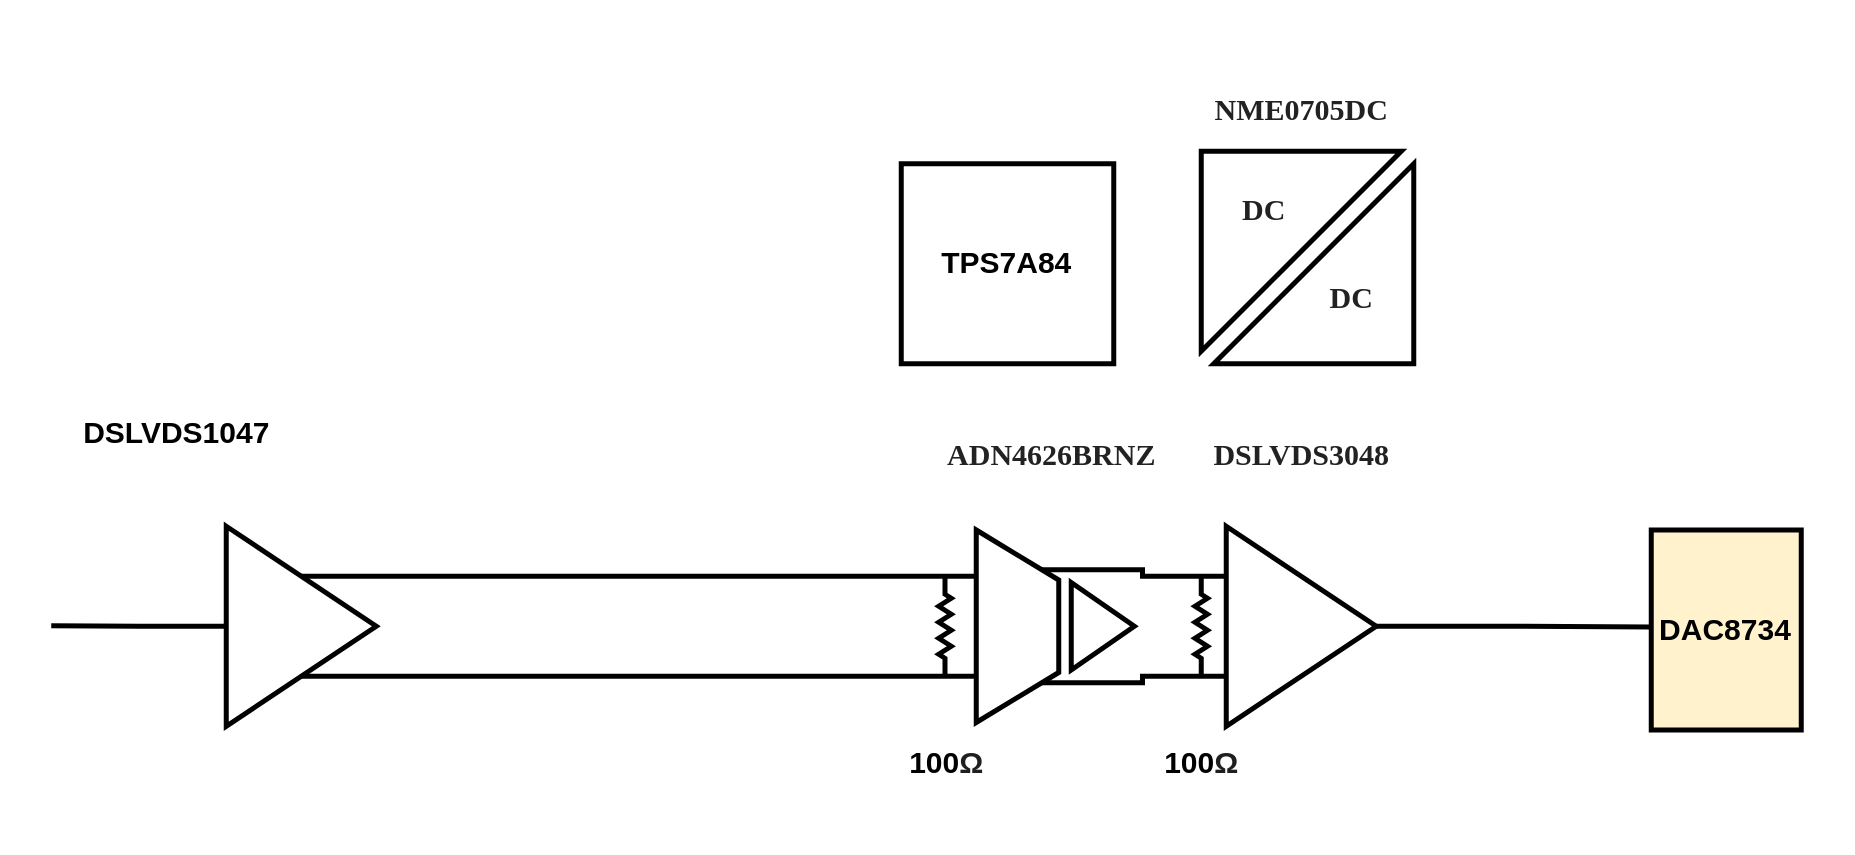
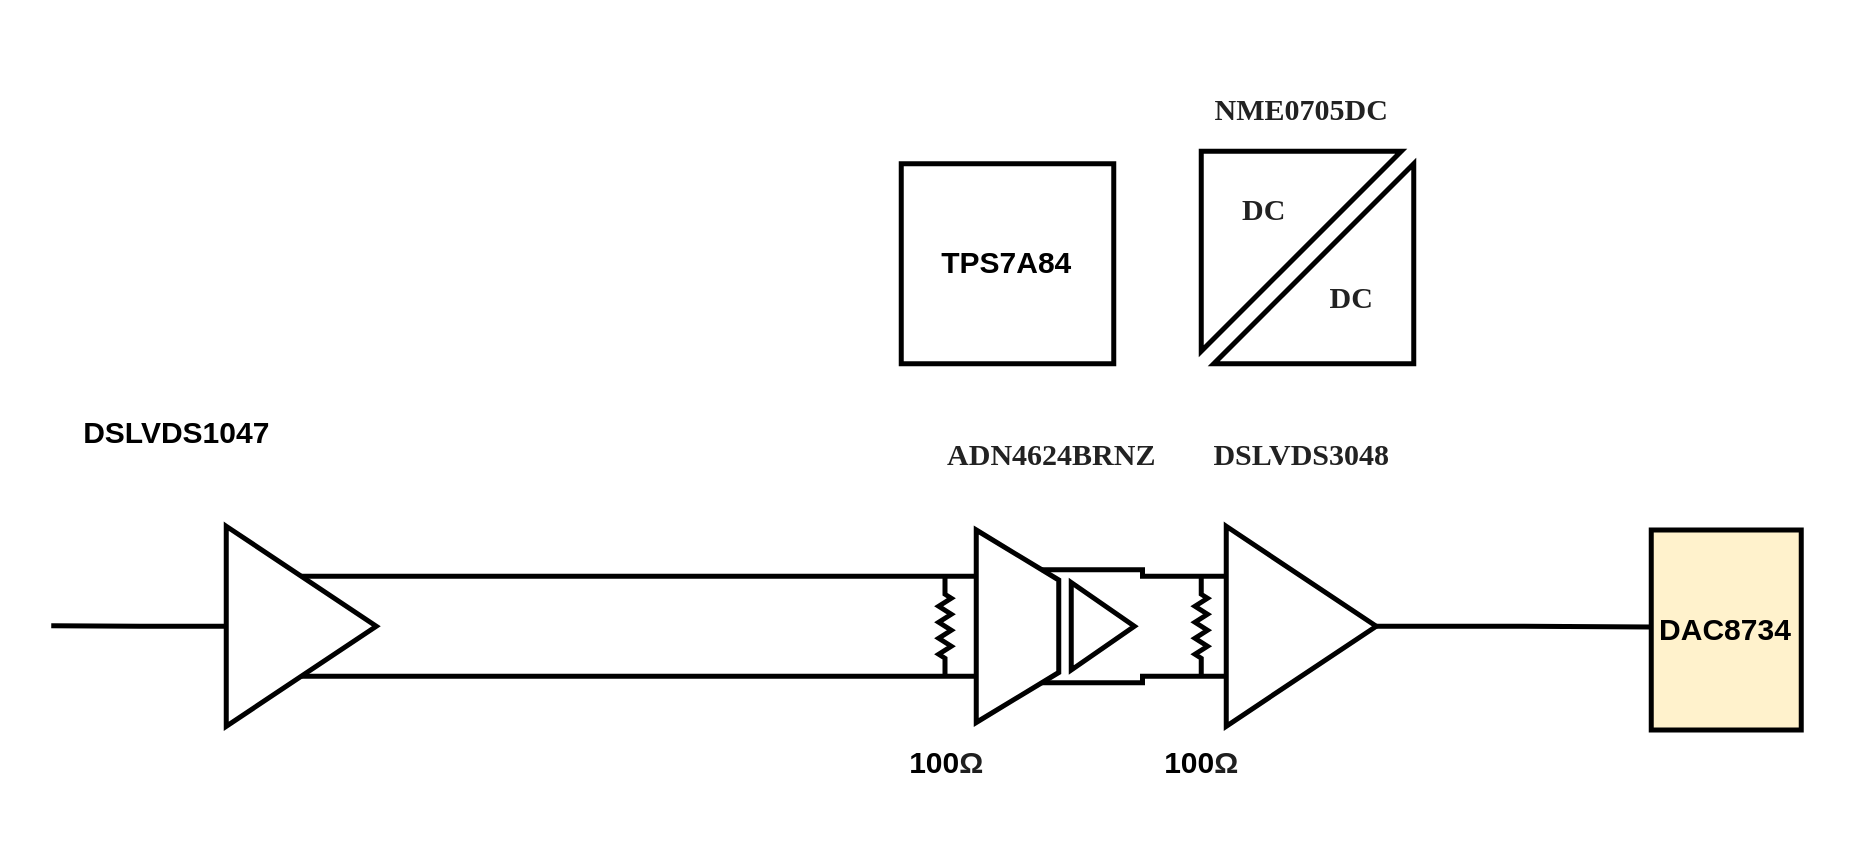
(1053, 446) -> (1053, 446)
